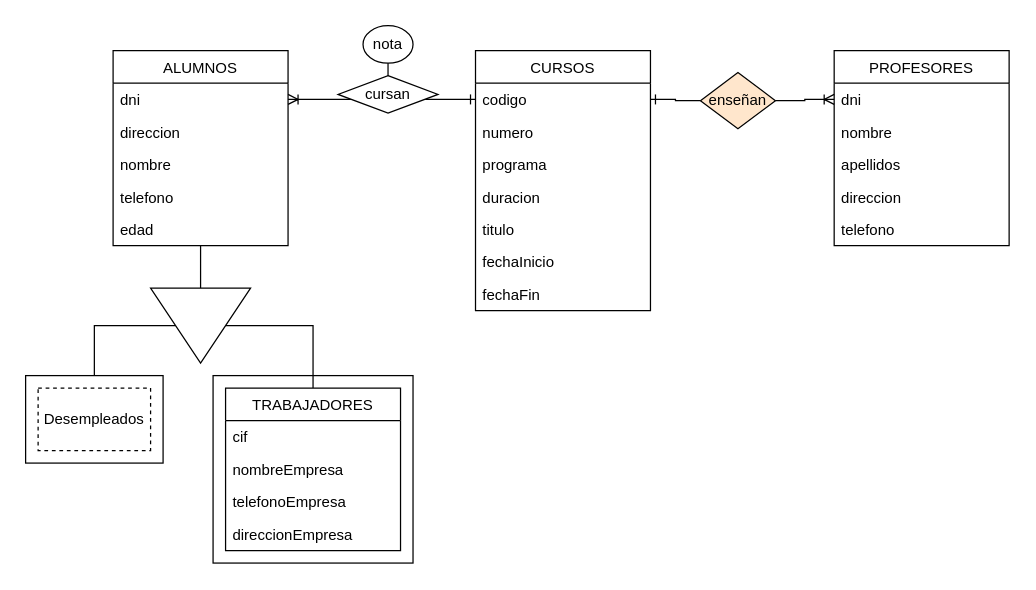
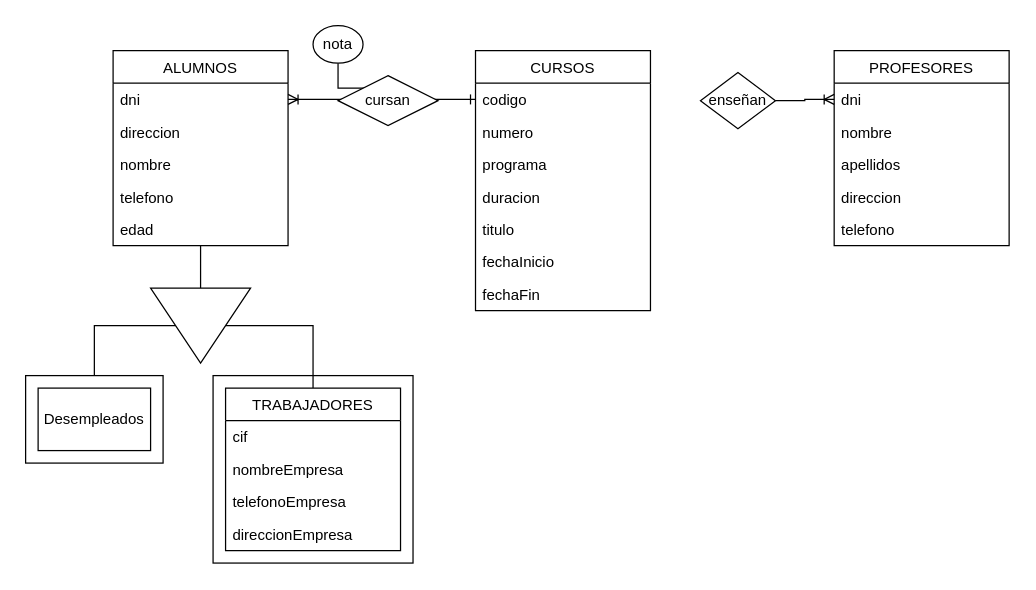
(388, 44) -> (338, 44)
(388, 94) -> (388, 101)
(676, 101) -> none
(738, 101) -> (738, 101)
(94, 419) -> (94, 419)
